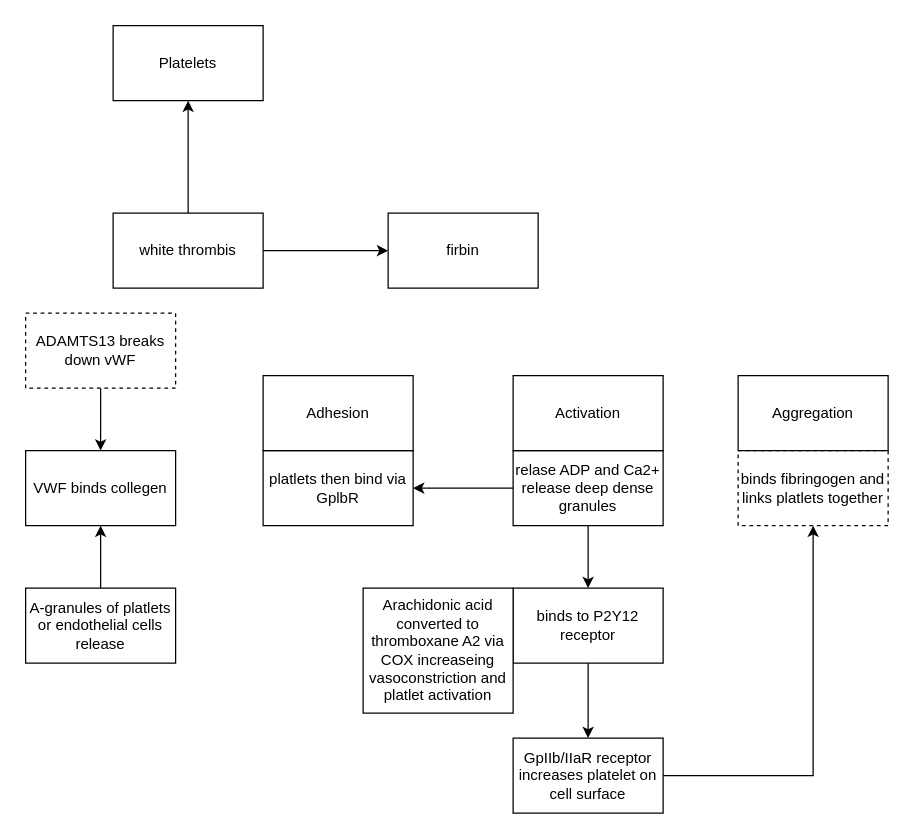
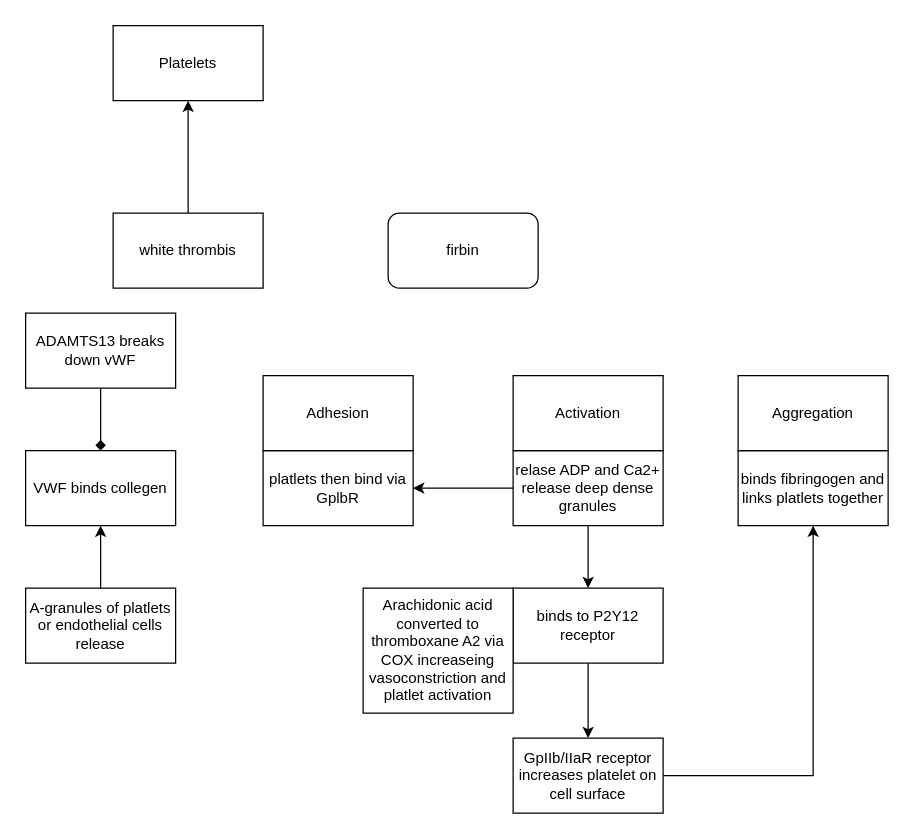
(321, 251) -> none
(463, 251) -> (463, 251)
(101, 351) -> (101, 351)
(101, 440) -> (101, 439)
(813, 488) -> (813, 488)
